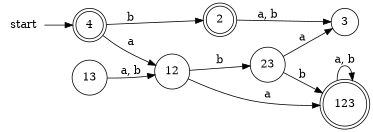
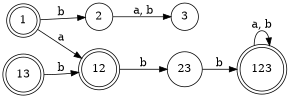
(220, 20) -> (99, 17)
(24, 25) -> none
(90, 25) -> (23, 21)
(304, 44) -> none
(131, 71) -> (61, 68)
(172, 72) -> (99, 69)
(90, 78) -> (23, 75)
(248, 100) -> none
